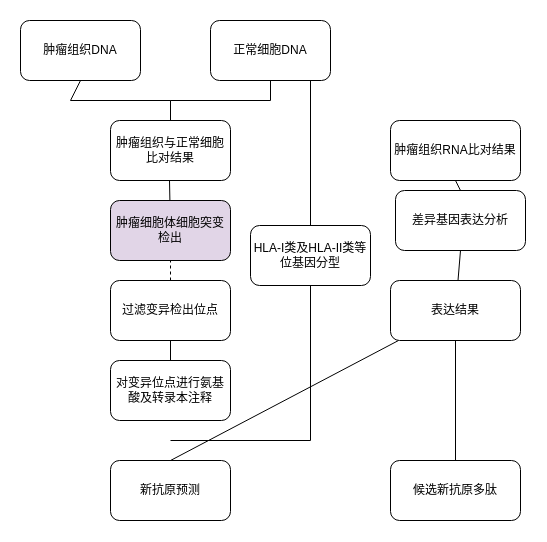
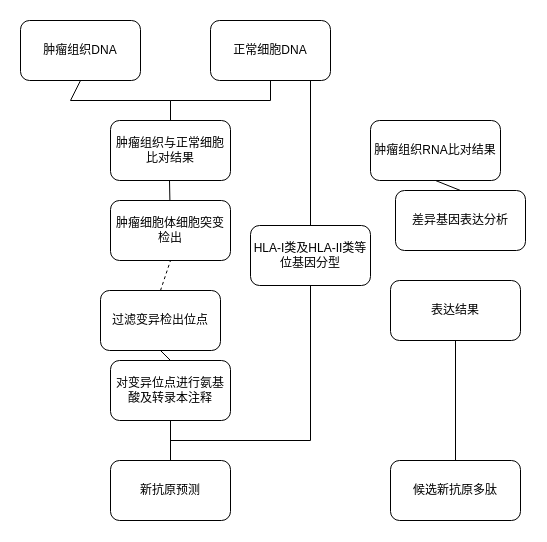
(456, 151) -> (436, 151)
(171, 231) -> (171, 231)
(459, 266) -> none
(171, 311) -> (161, 321)
(305, 390) -> (171, 442)
